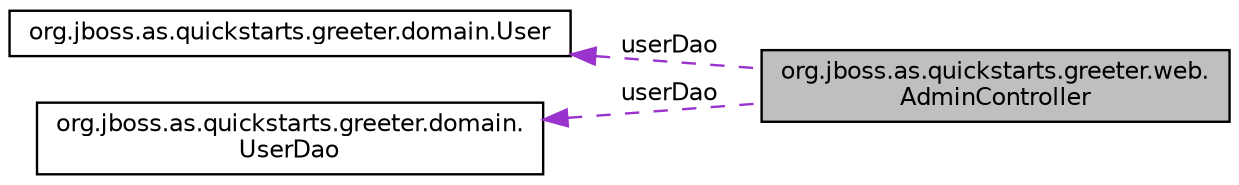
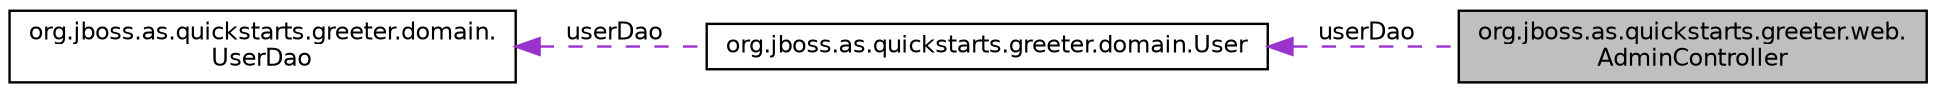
(665, 111) -> (623, 47)
